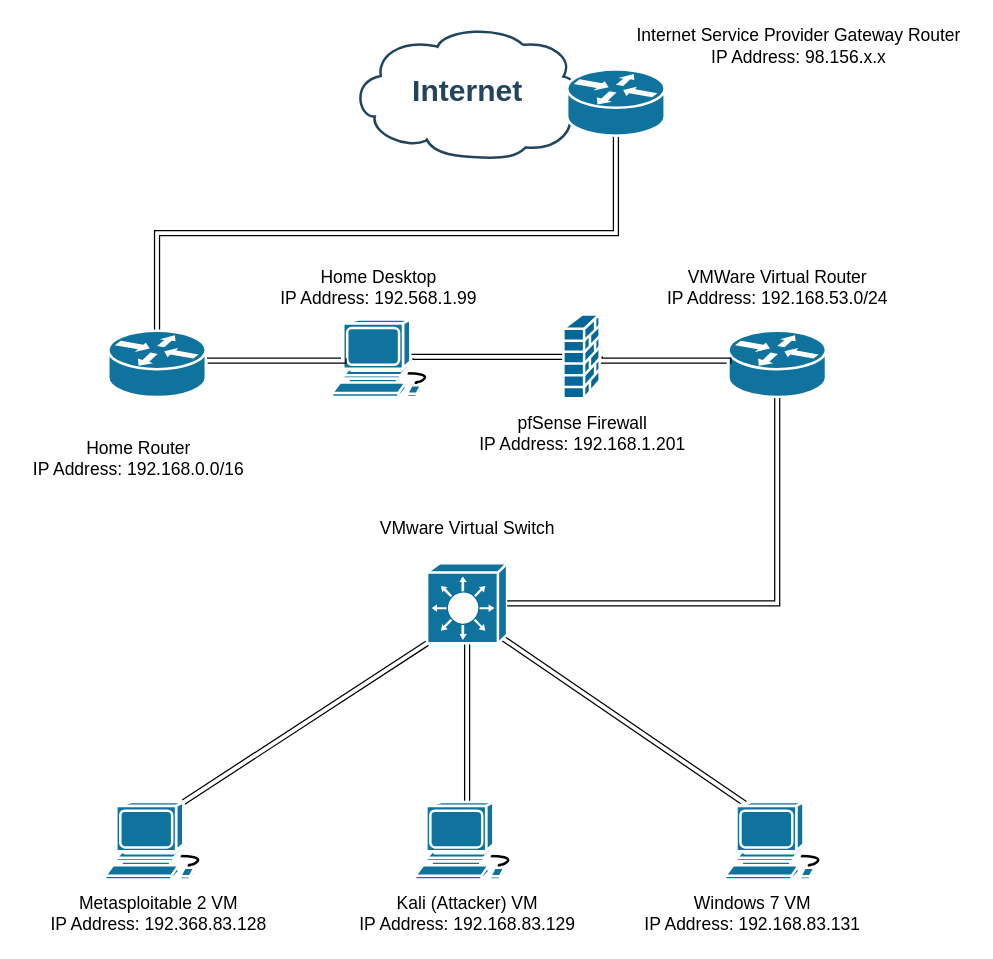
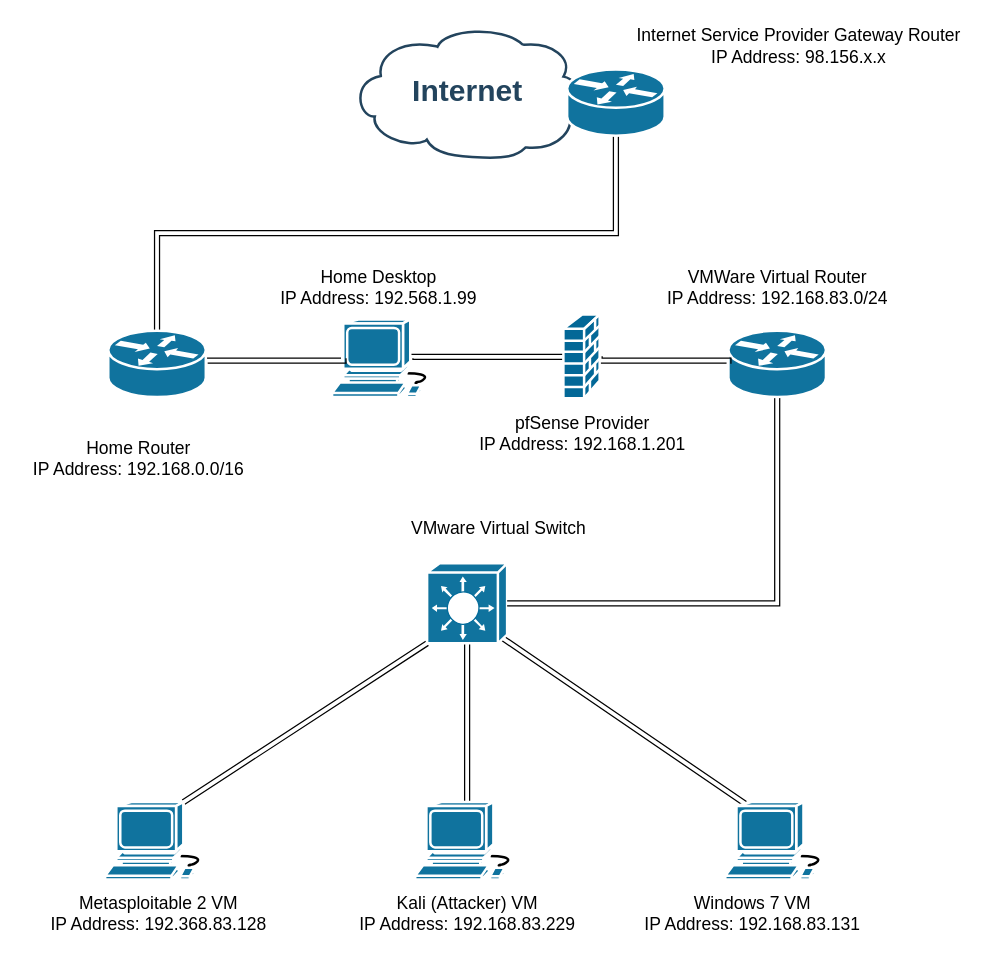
(778, 287) -> (778, 287)
(583, 433) -> (583, 433)
(467, 528) -> (498, 528)
(468, 913) -> (468, 913)
